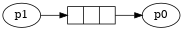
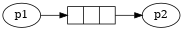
(161, 15) -> (161, 15)
